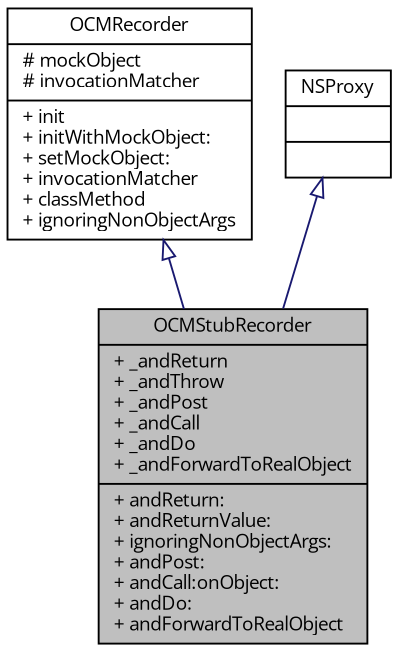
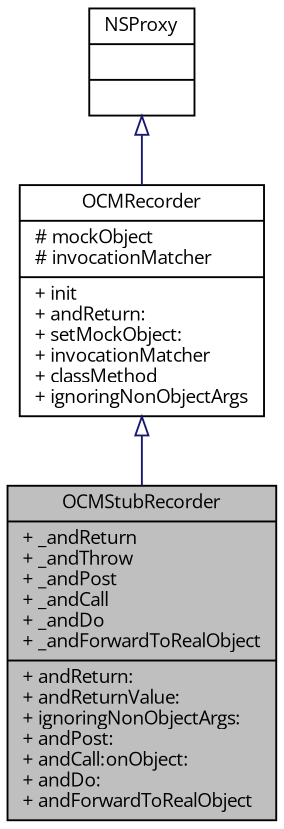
(117, 138) -> (91, 315)
(300, 252) -> (142, 160)
